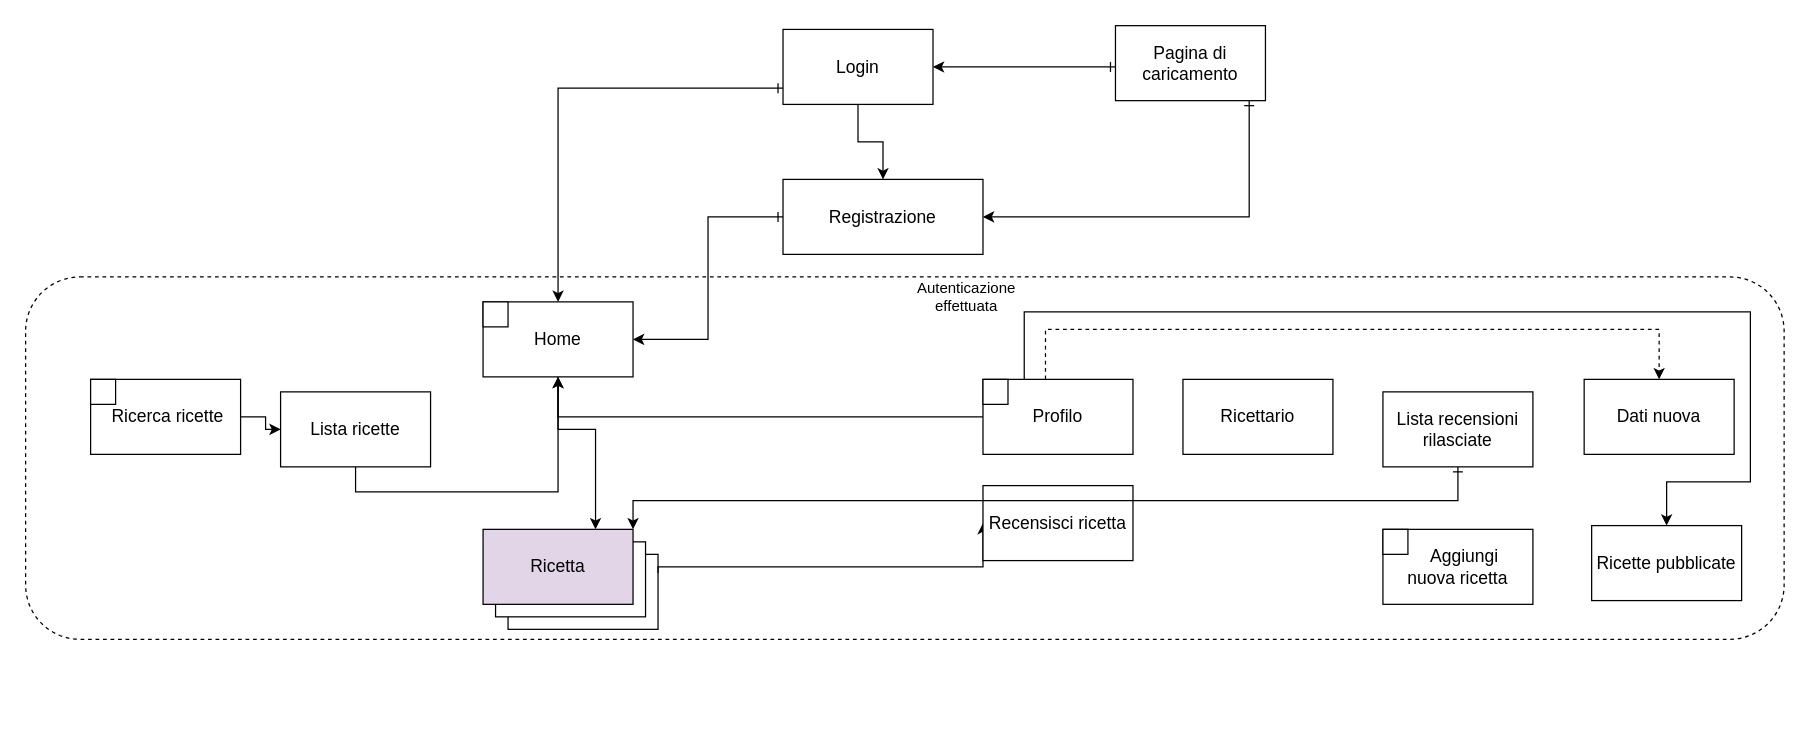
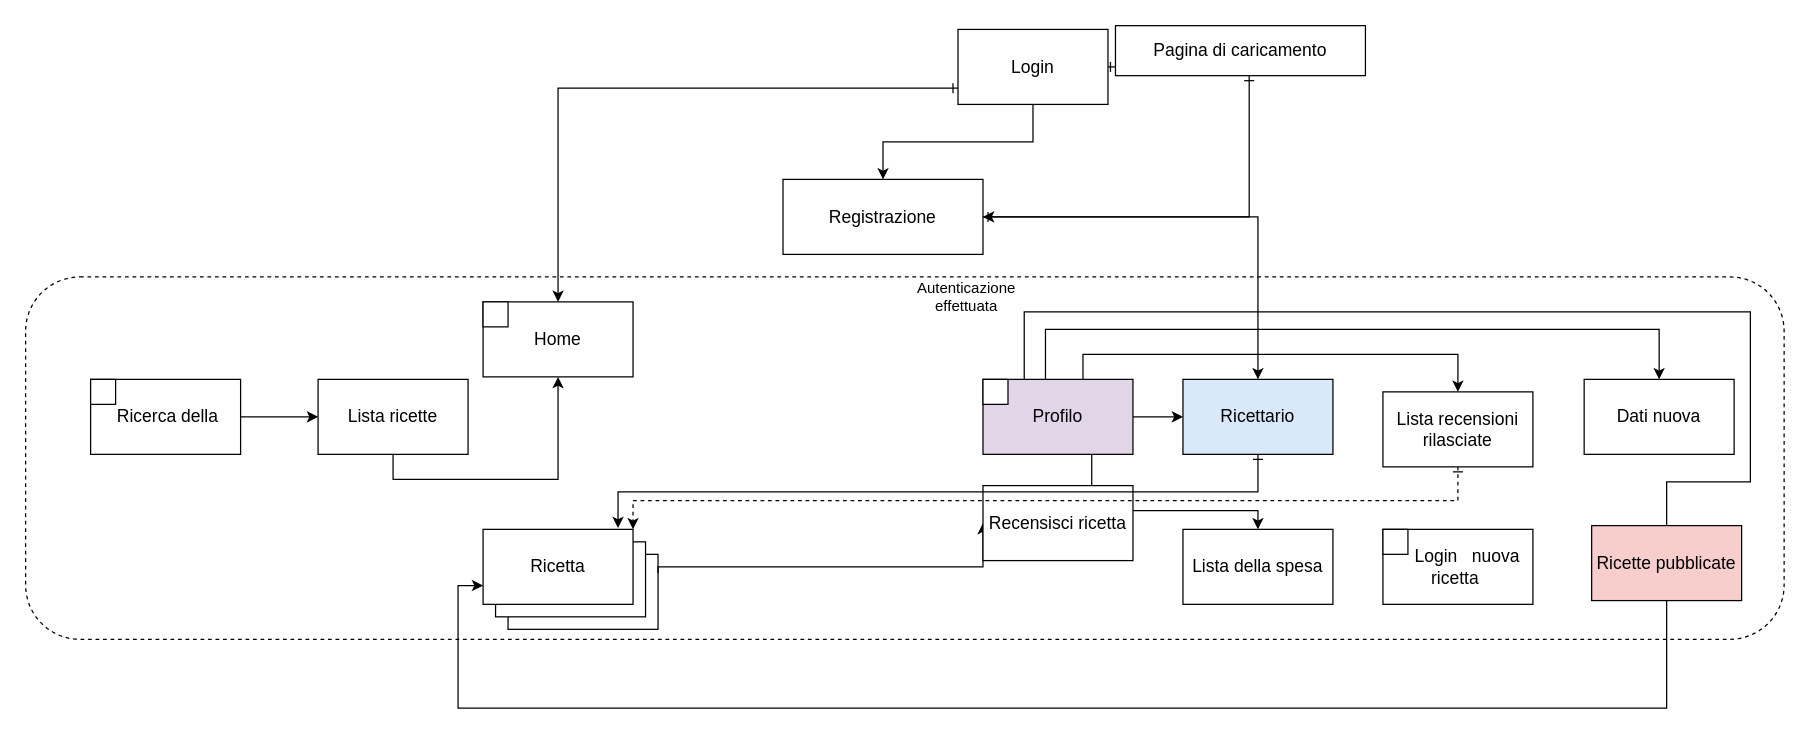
(1191, 63) -> (1241, 51)
(858, 67) -> (1033, 67)
(708, 274) -> (1258, 290)
(1350, 329) -> (1350, 329)
none -> (1272, 354)
(166, 417) -> (166, 417)
(772, 417) -> (1154, 417)
(1058, 417) -> (1058, 417)
(1258, 417) -> (1258, 417)
(356, 429) -> (393, 417)
(596, 457) -> none
none -> (943, 492)
(1051, 501) -> (1051, 501)
none -> (1200, 511)
(1667, 515) -> (1667, 519)
(1667, 563) -> (1667, 563)
(558, 567) -> (558, 567)
none -> (1258, 567)
(1458, 567) -> (1458, 567)
none -> (1046, 708)
